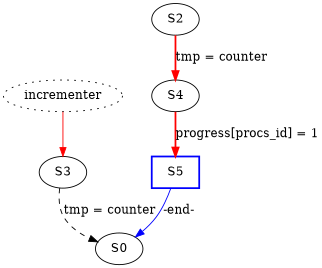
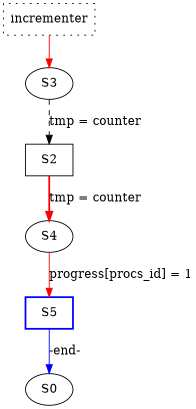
(175, 19) -> (49, 160)
(63, 96) -> (49, 19)
(175, 130) -> (49, 270)
(65, 219) -> (49, 117)
